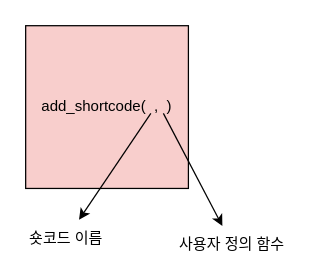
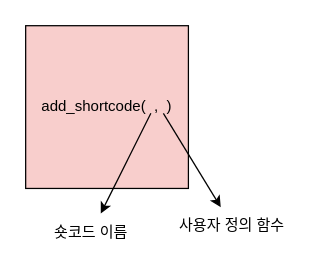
(66, 238) -> (91, 232)
(232, 244) -> (232, 226)
